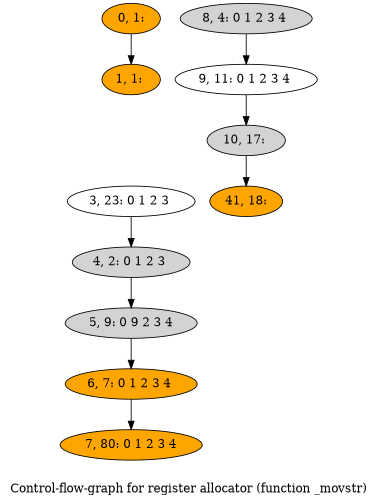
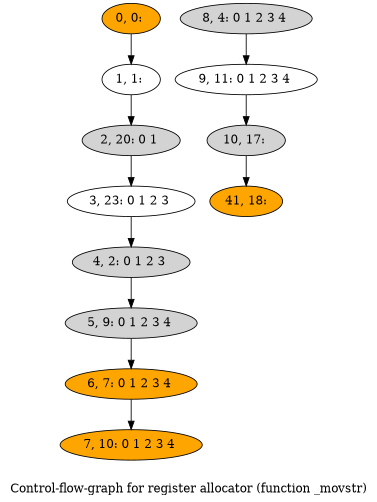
(131, 19) -> (131, 19)
(131, 80) -> (131, 80)
none -> (131, 140)
(131, 323) -> (131, 323)
(131, 445) -> (131, 445)
